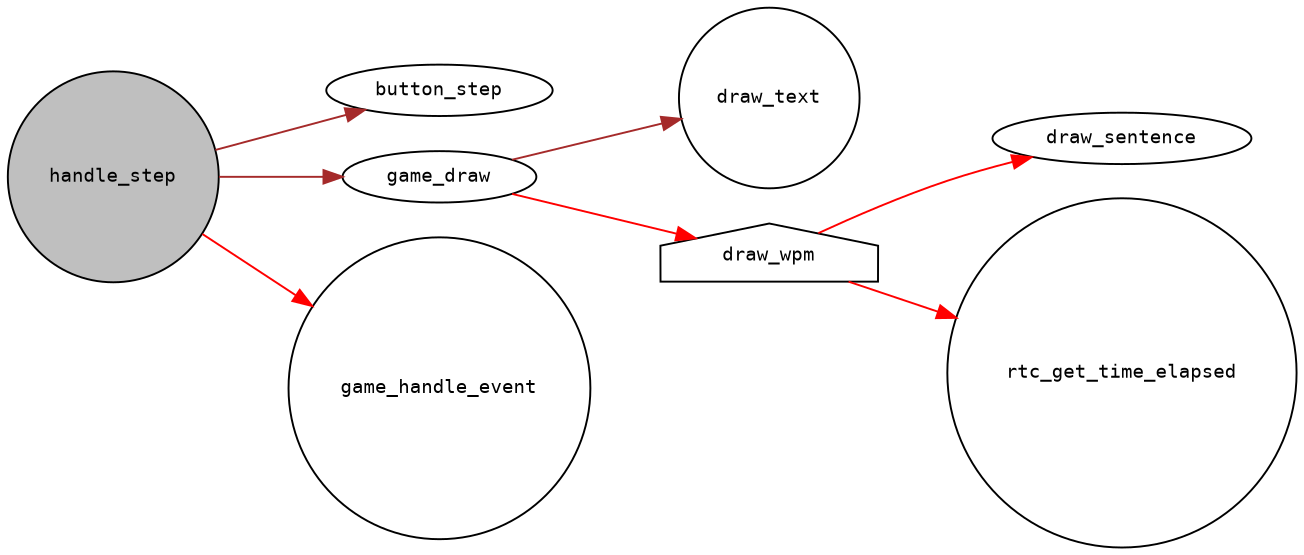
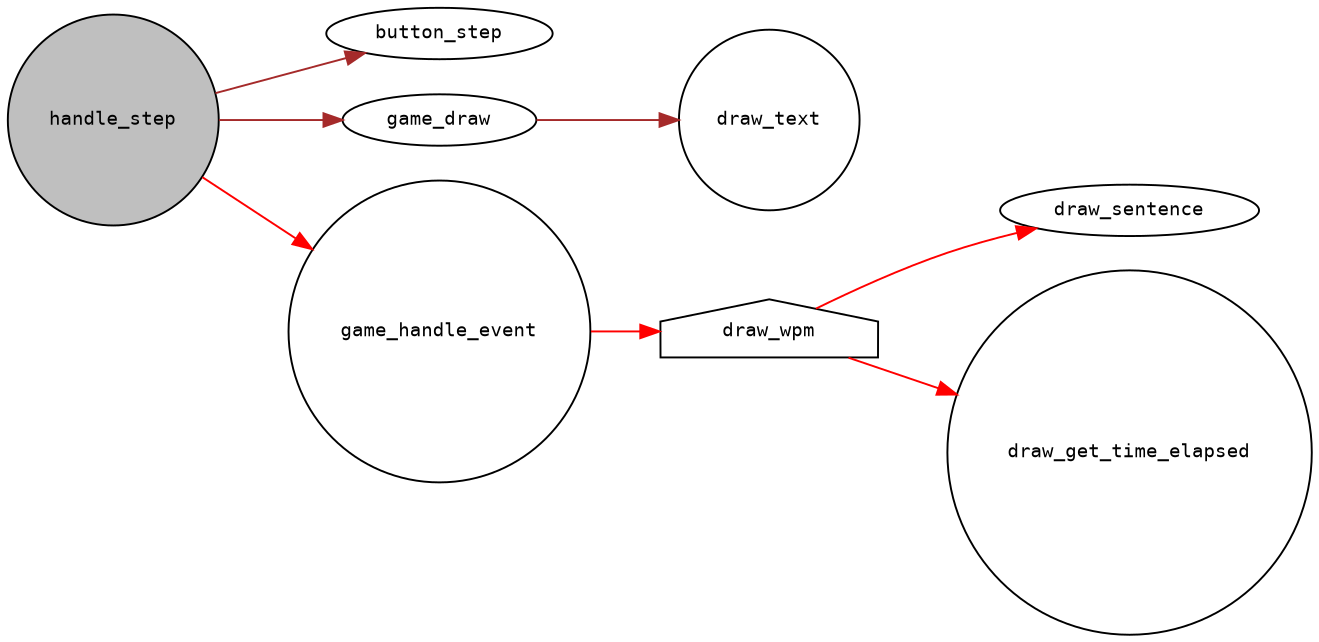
(594, 214) -> (616, 331)
(1122, 373) -> (1130, 453)
